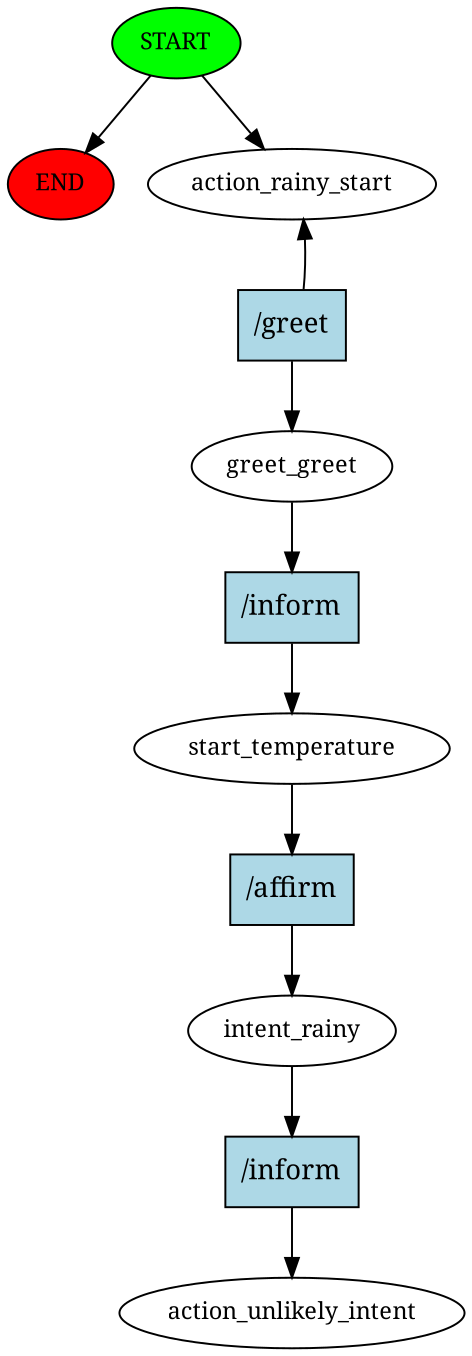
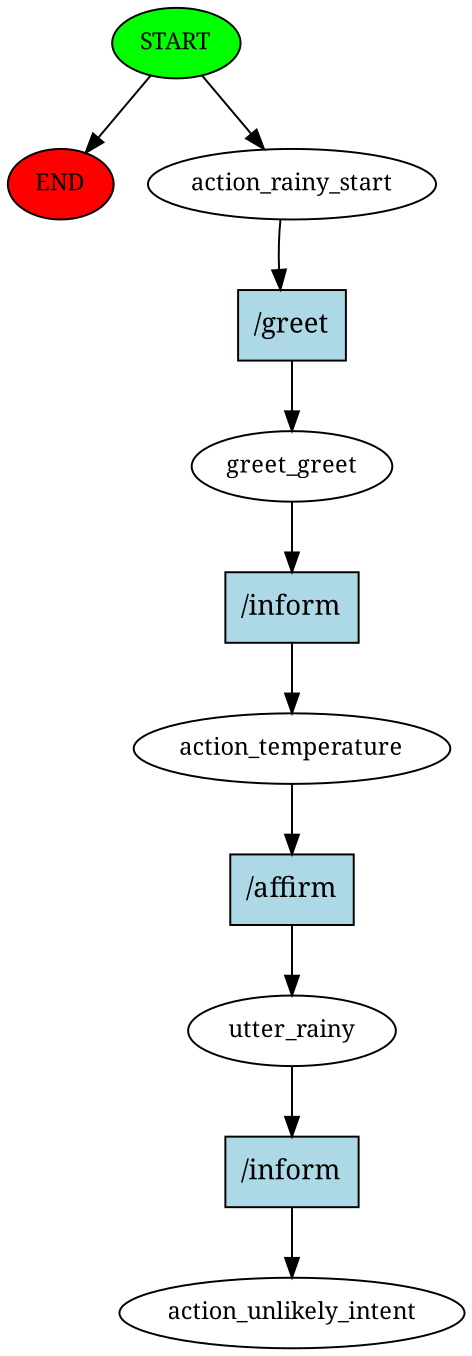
(305, 264) -> (279, 245)
(292, 749) -> (292, 749)
(292, 1031) -> (292, 1031)
